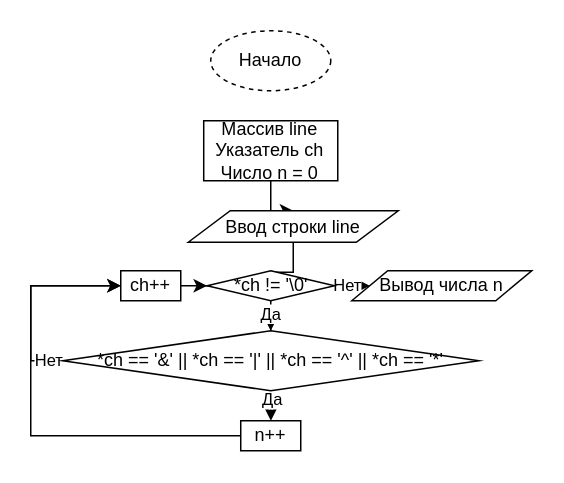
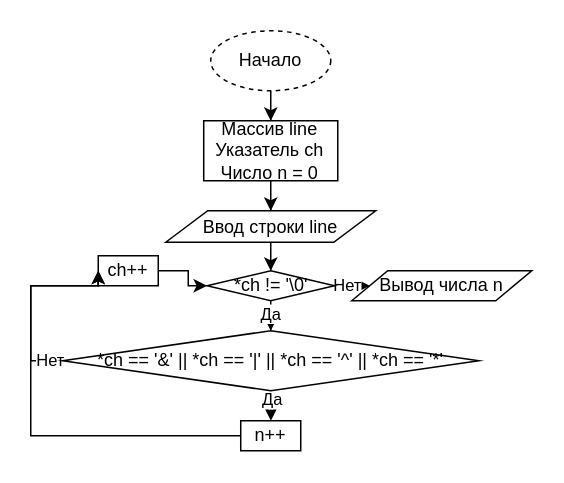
none -> (271, 111)
(293, 227) -> (271, 227)
(151, 286) -> (128, 271)
